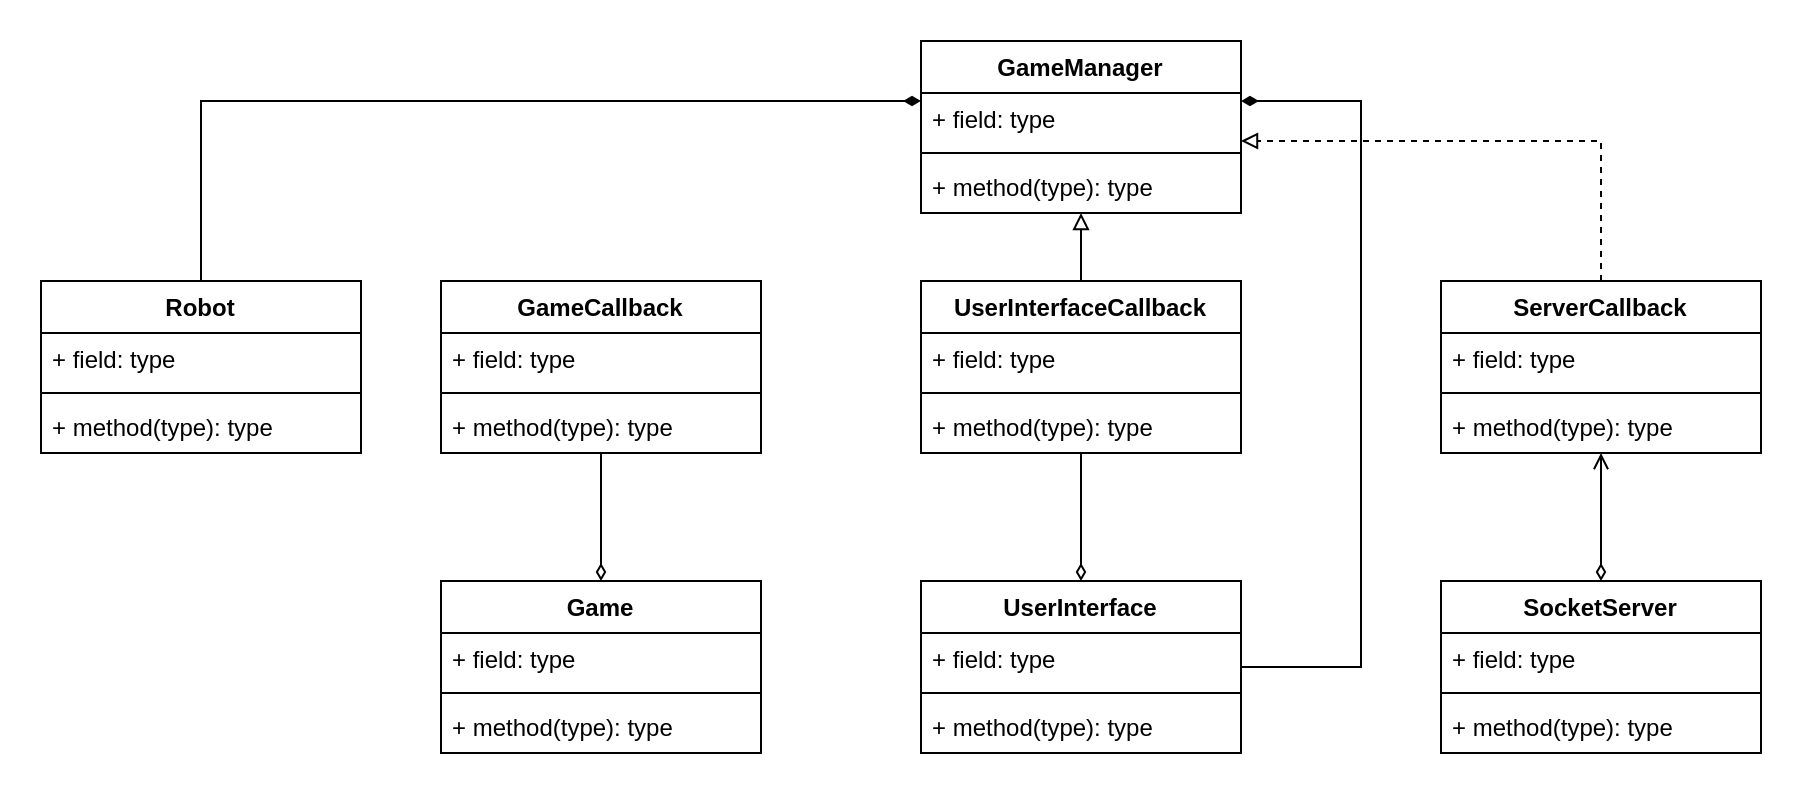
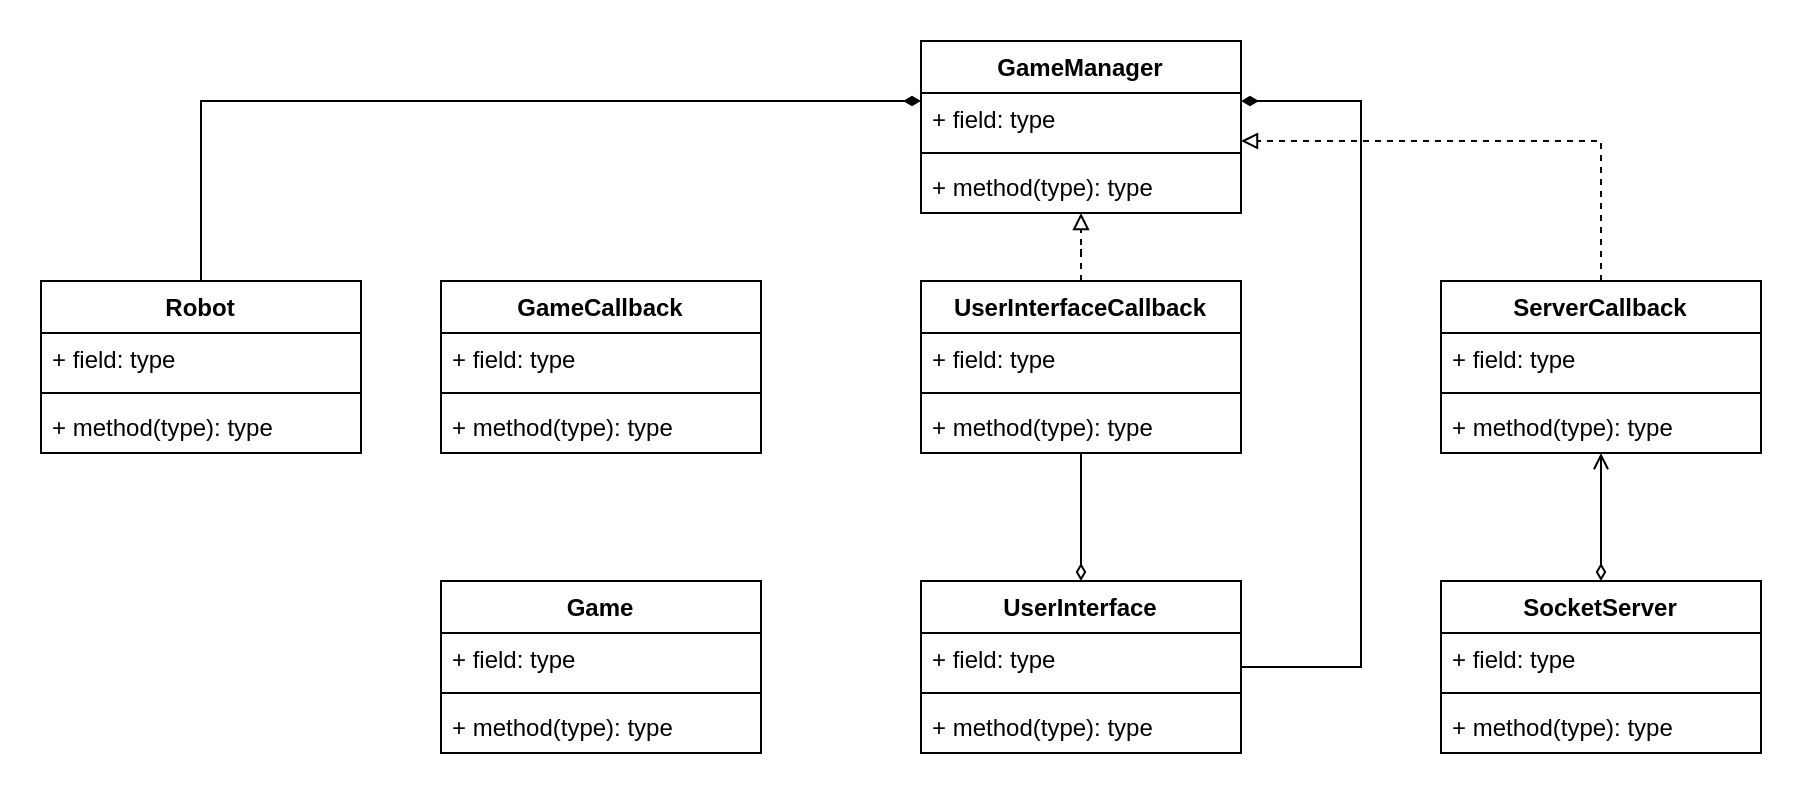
(1081, 243) -> (1081, 243)
(601, 511) -> none
